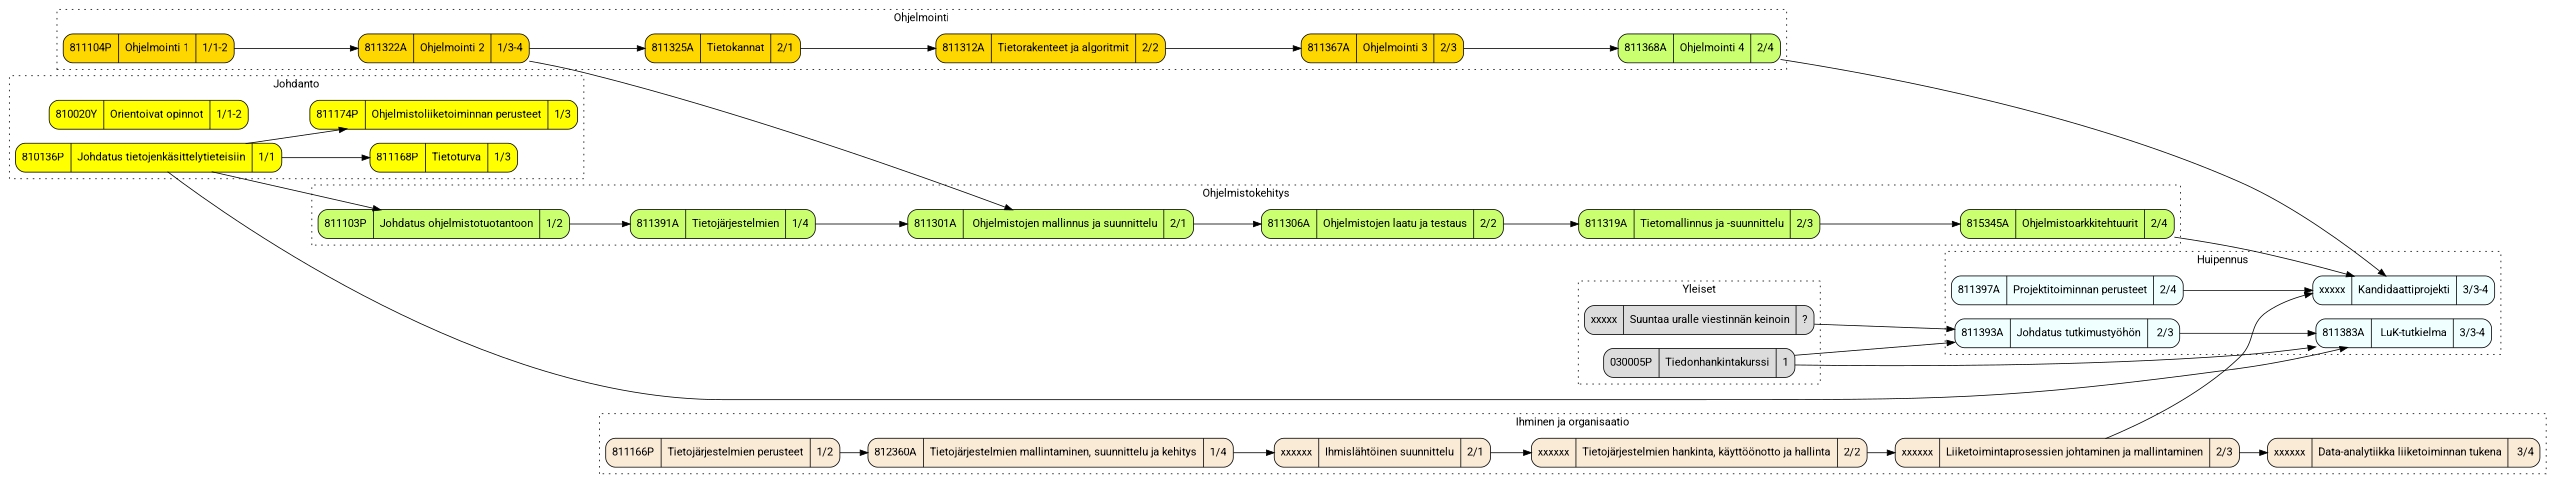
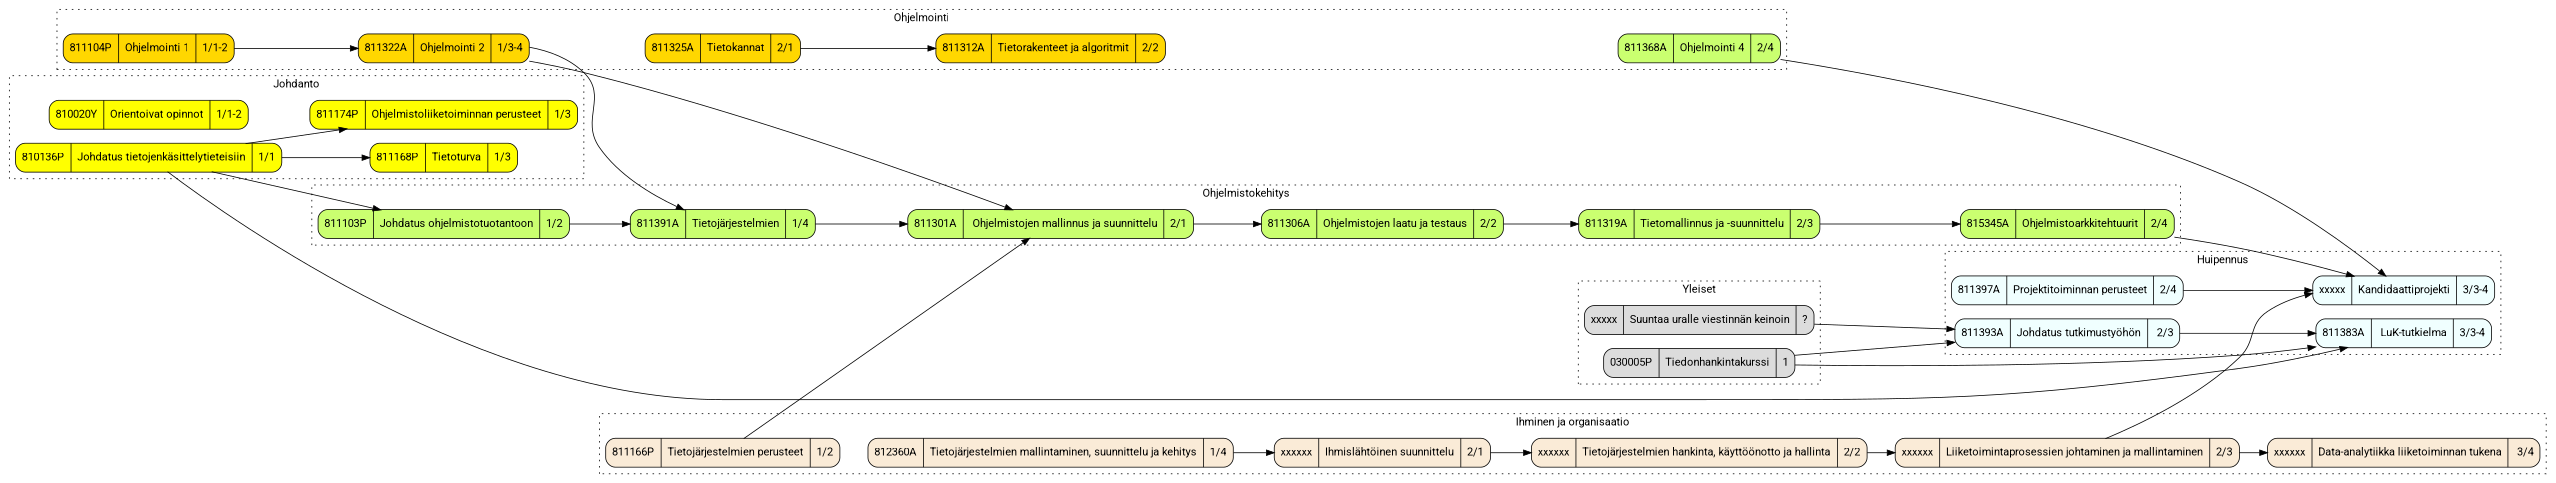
(583, 48) -> (592, 128)
(1382, 48) -> none
(850, 453) -> (883, 341)
